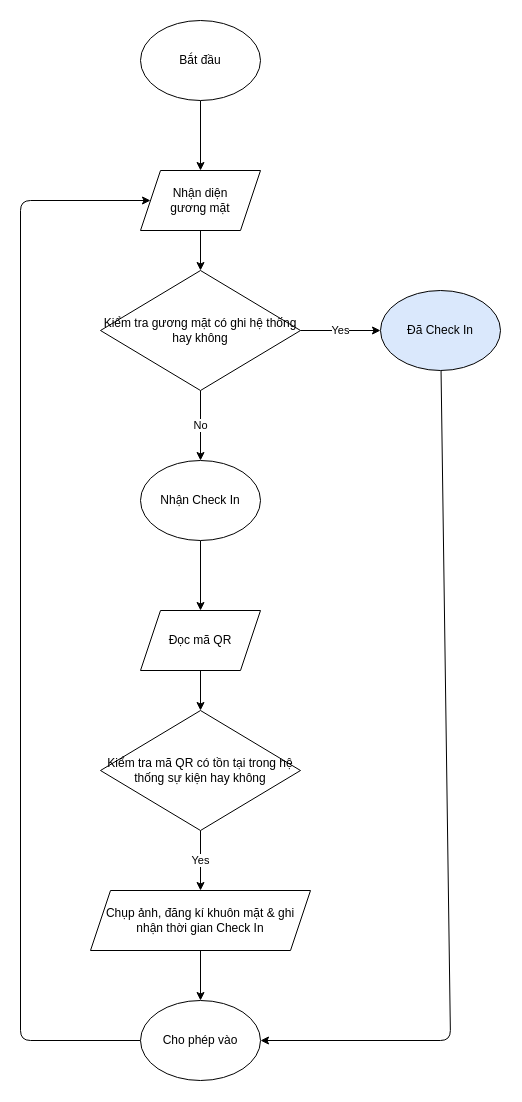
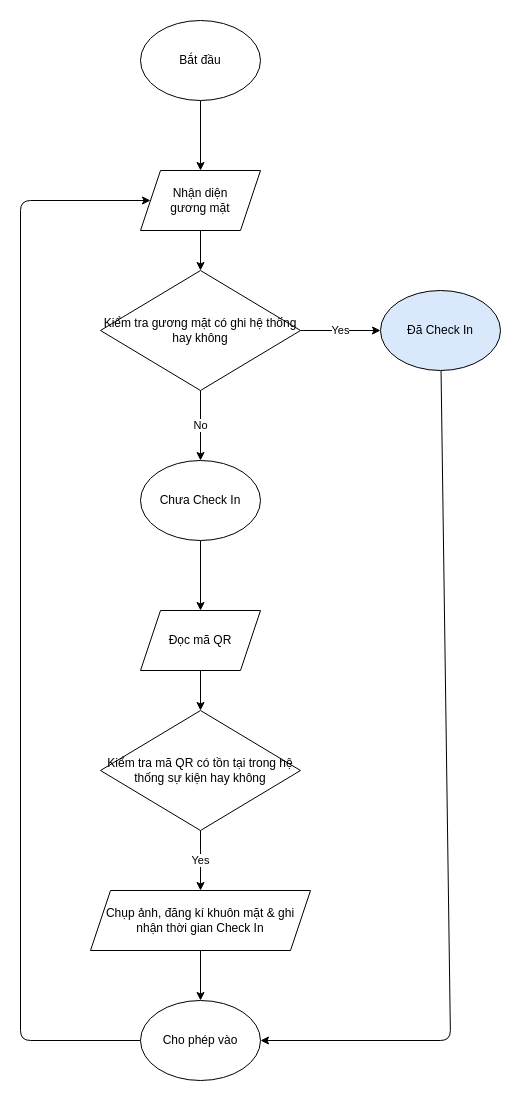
(201, 501) -> (201, 501)
